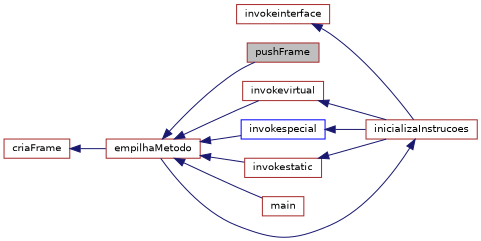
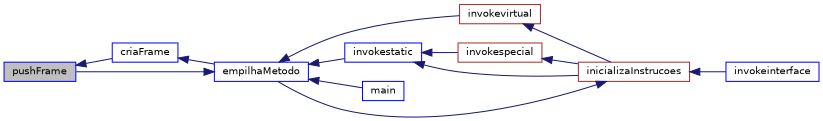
(283, 14) -> (772, 72)
(283, 53) -> (40, 72)
none -> (99, 61)
(371, 70) -> (713, 72)
(283, 129) -> (500, 53)
(226, 138) -> (445, 53)
(37, 149) -> (145, 53)
(153, 149) -> (261, 72)
(283, 168) -> (383, 53)
(283, 206) -> (383, 91)
